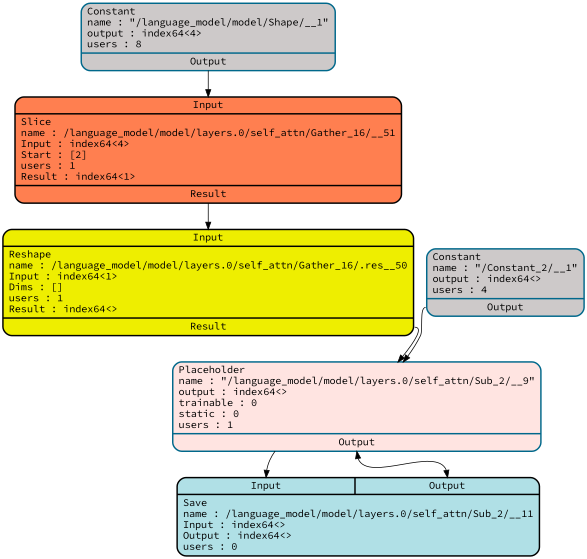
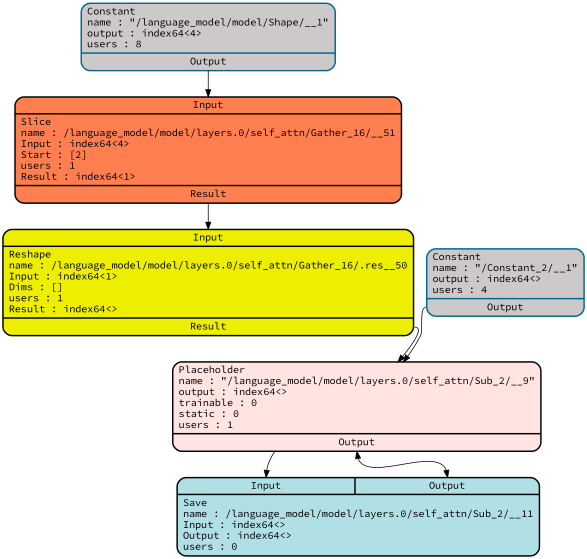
(357, 407) -> (357, 407)
